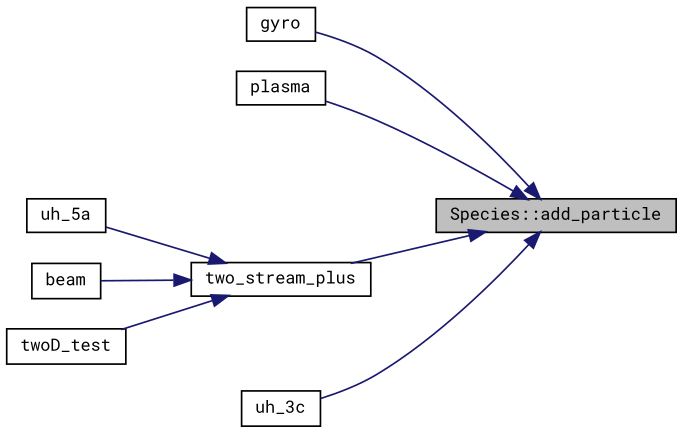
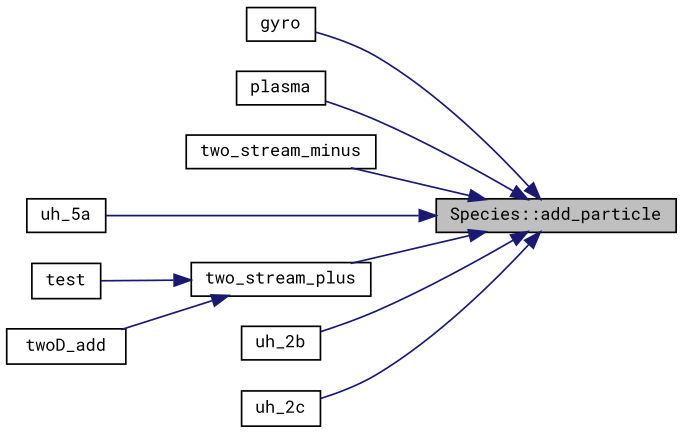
none -> (281, 152)
(158, 243) -> (262, 216)
(66, 281) -> (66, 281)
none -> (281, 343)
(66, 346) -> (66, 346)
(281, 409) -> (281, 409)
